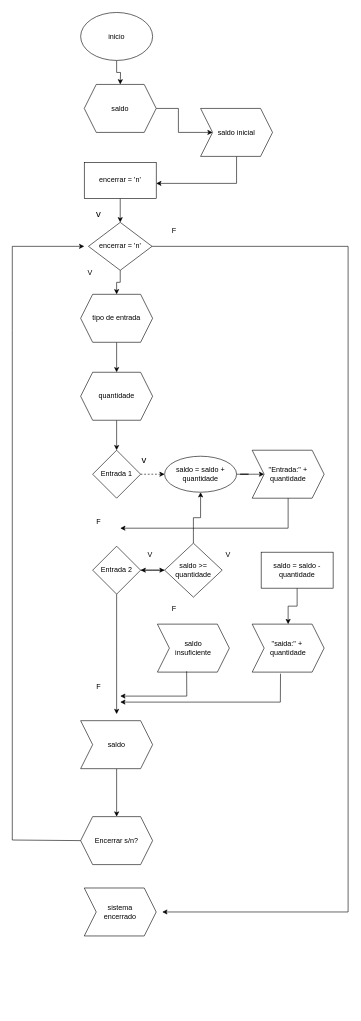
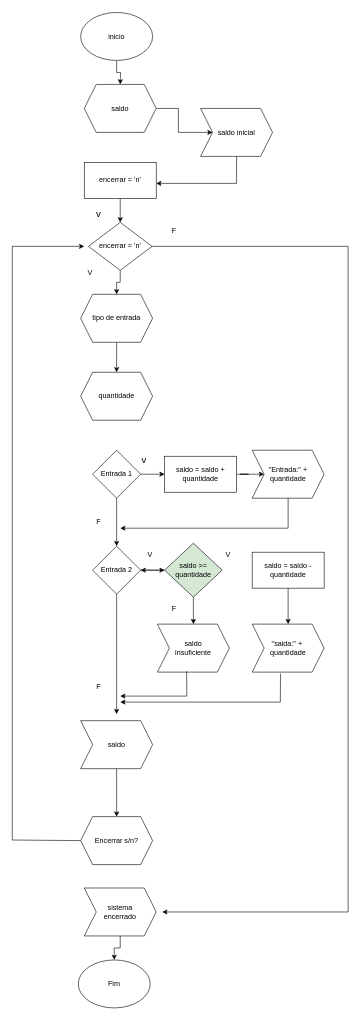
(117, 433) -> none
(150, 474) -> (150, 474)
(201, 474) -> (201, 474)
(195, 518) -> (194, 608)
none -> (117, 520)
(194, 570) -> (194, 570)
(297, 570) -> (288, 570)
none -> (114, 950)
none -> (114, 984)
